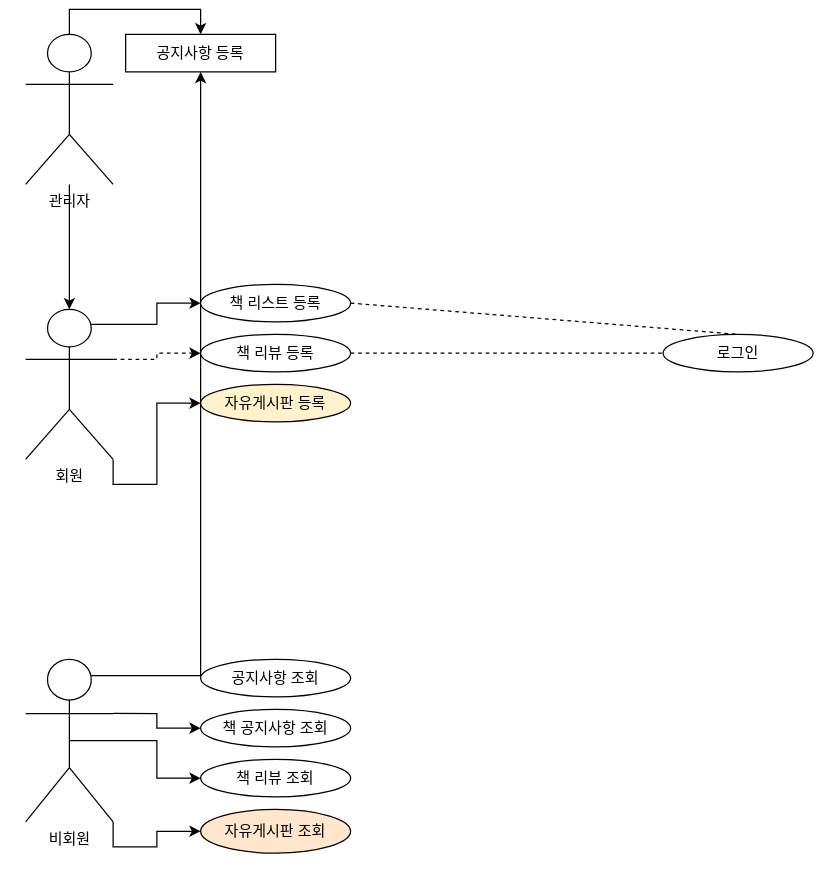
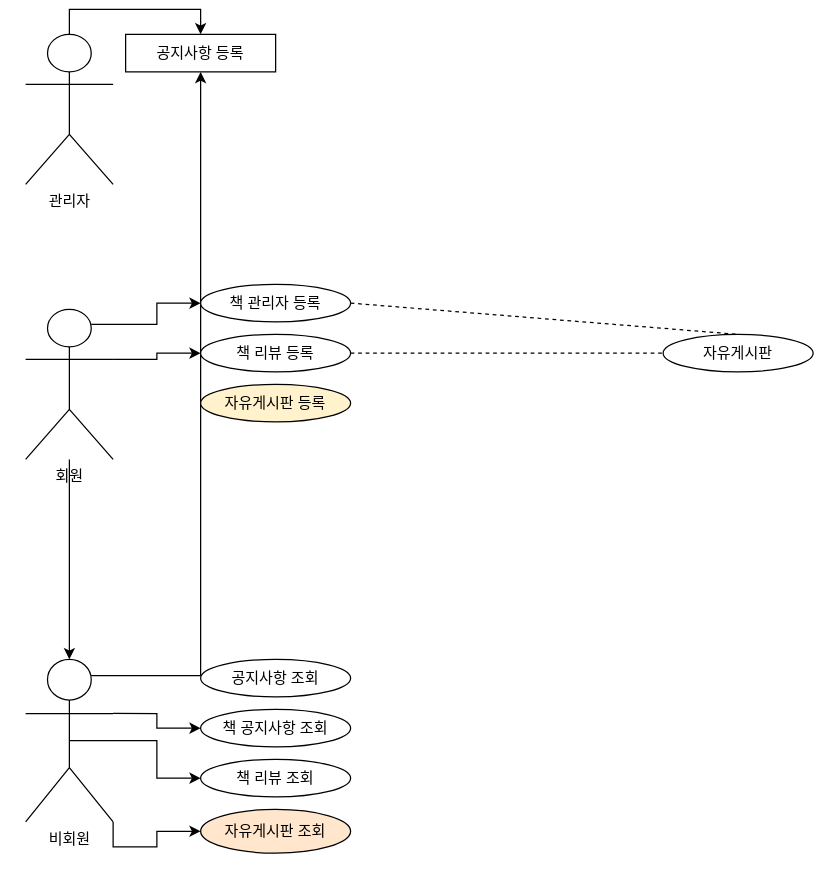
(69, 242) -> none
(276, 303) -> (276, 303)
(738, 353) -> (738, 353)
(155, 359) -> (155, 359)
(157, 460) -> none
none -> (69, 555)
